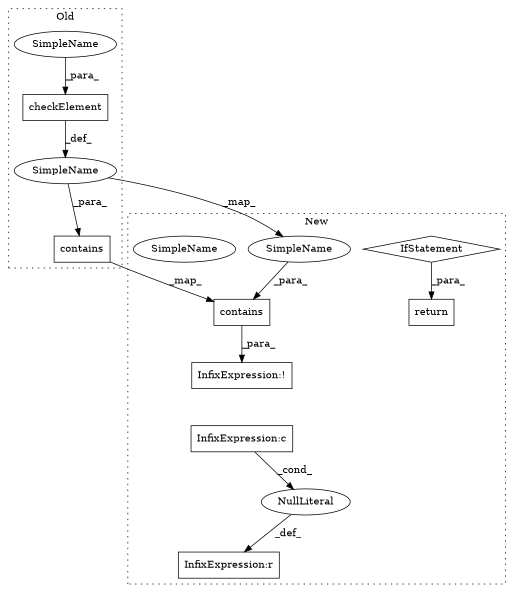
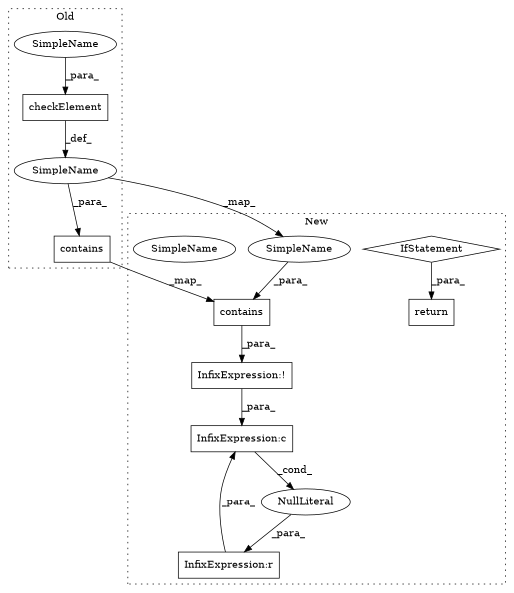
none -> (242, 403)
none -> (220, 505)
(288, 534) -> (288, 534)
